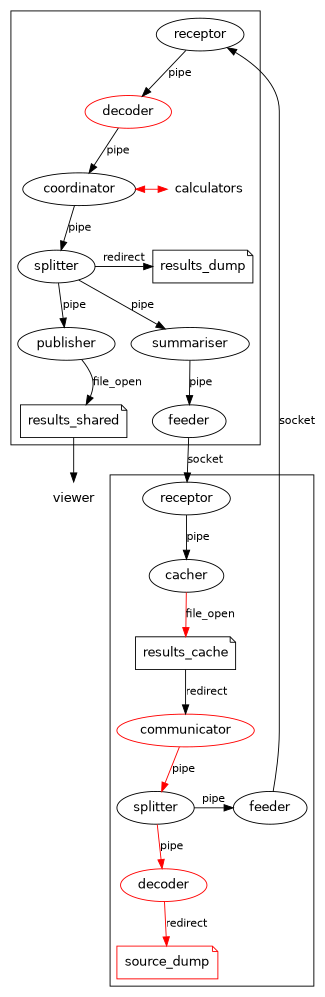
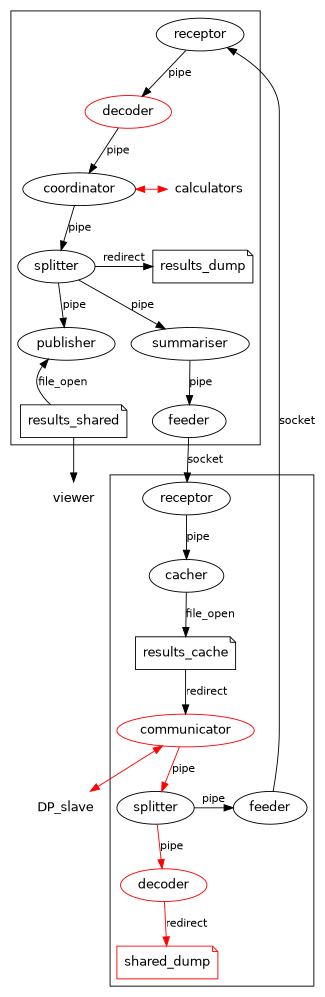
(92, 377) -> (38, 387)
(186, 610) -> (186, 610)
none -> (66, 808)
(167, 962) -> (167, 962)
